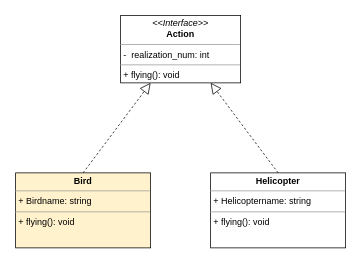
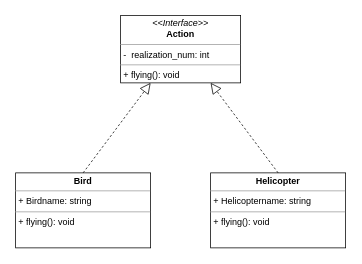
(83, 210) -> (83, 210)
